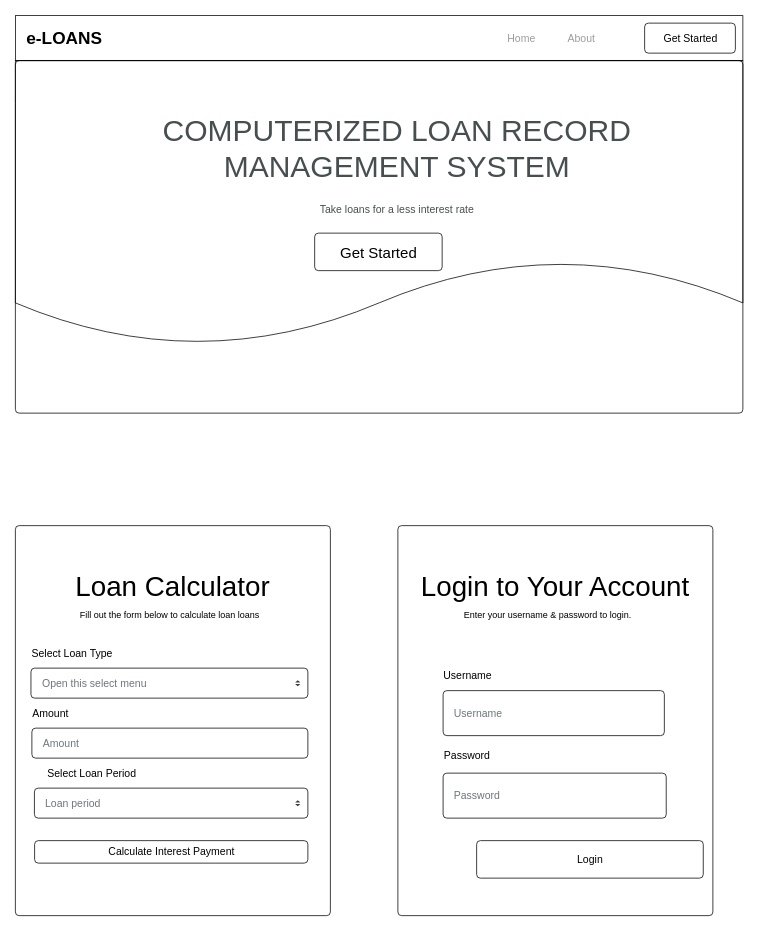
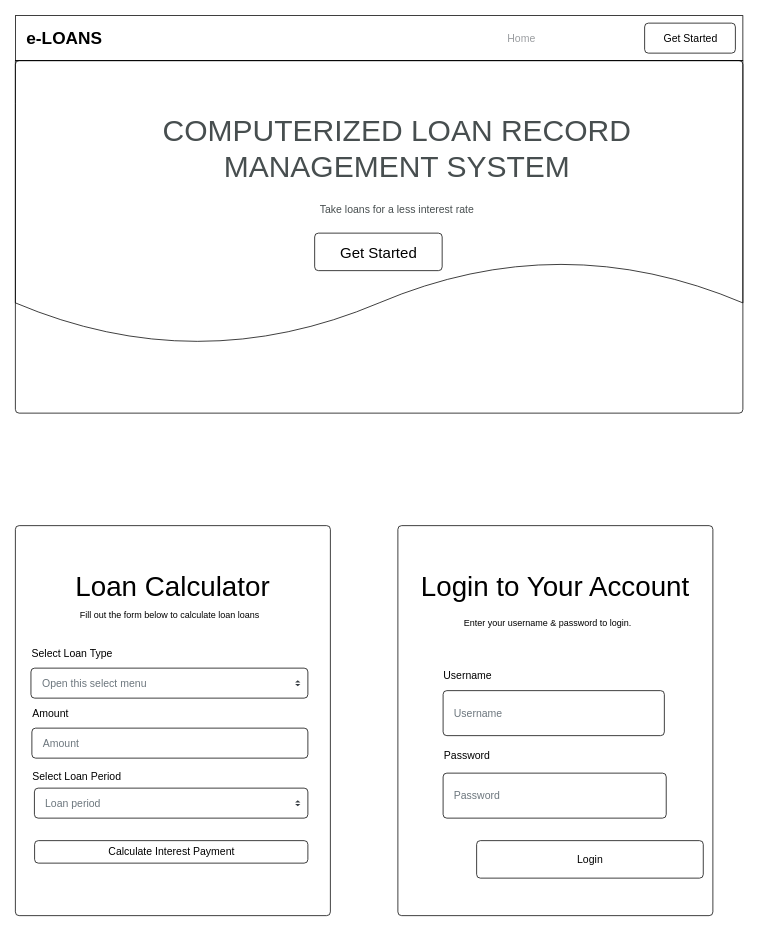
(582, 38) -> none
(548, 615) -> (548, 623)
(102, 773) -> (87, 777)
